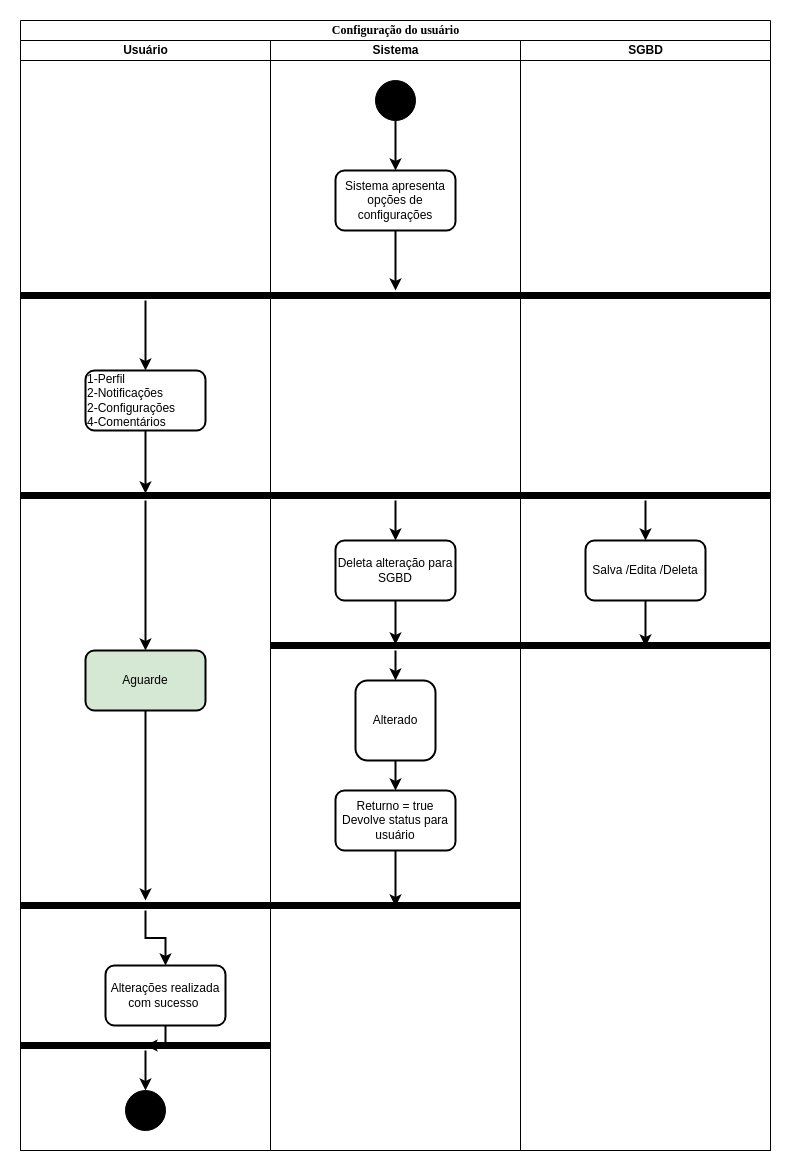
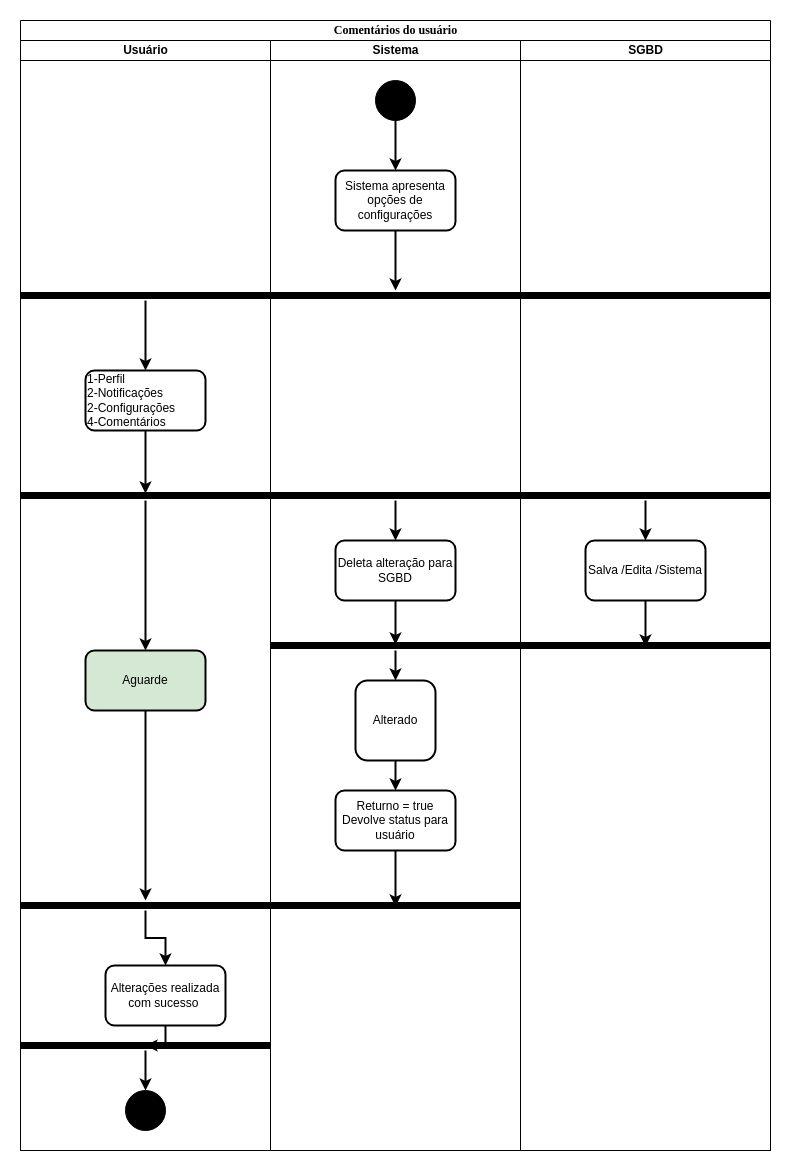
(396, 31) -> (396, 31)
(646, 571) -> (646, 571)
